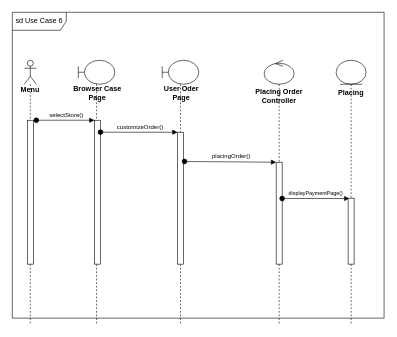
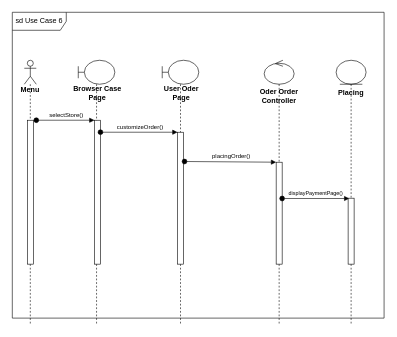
(279, 96) -> (279, 96)
